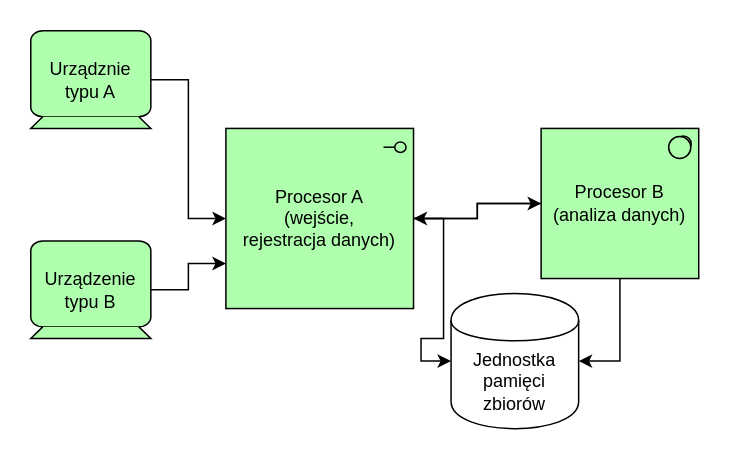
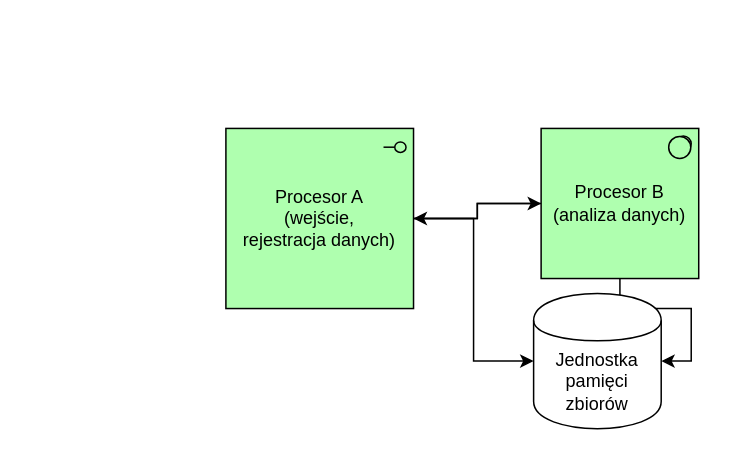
(91, 80) -> none
(188, 144) -> none
(188, 281) -> none
(91, 290) -> none
(515, 361) -> (597, 361)
